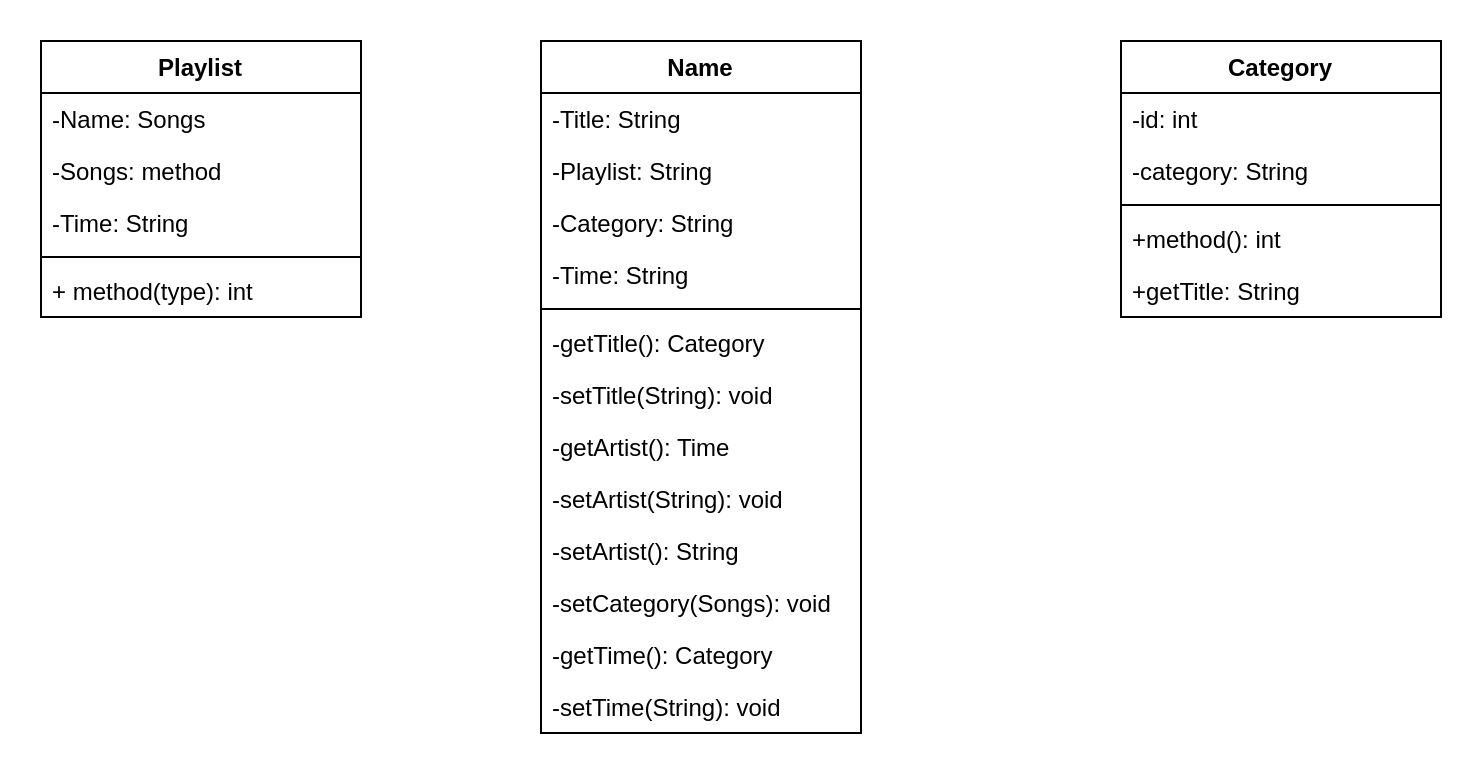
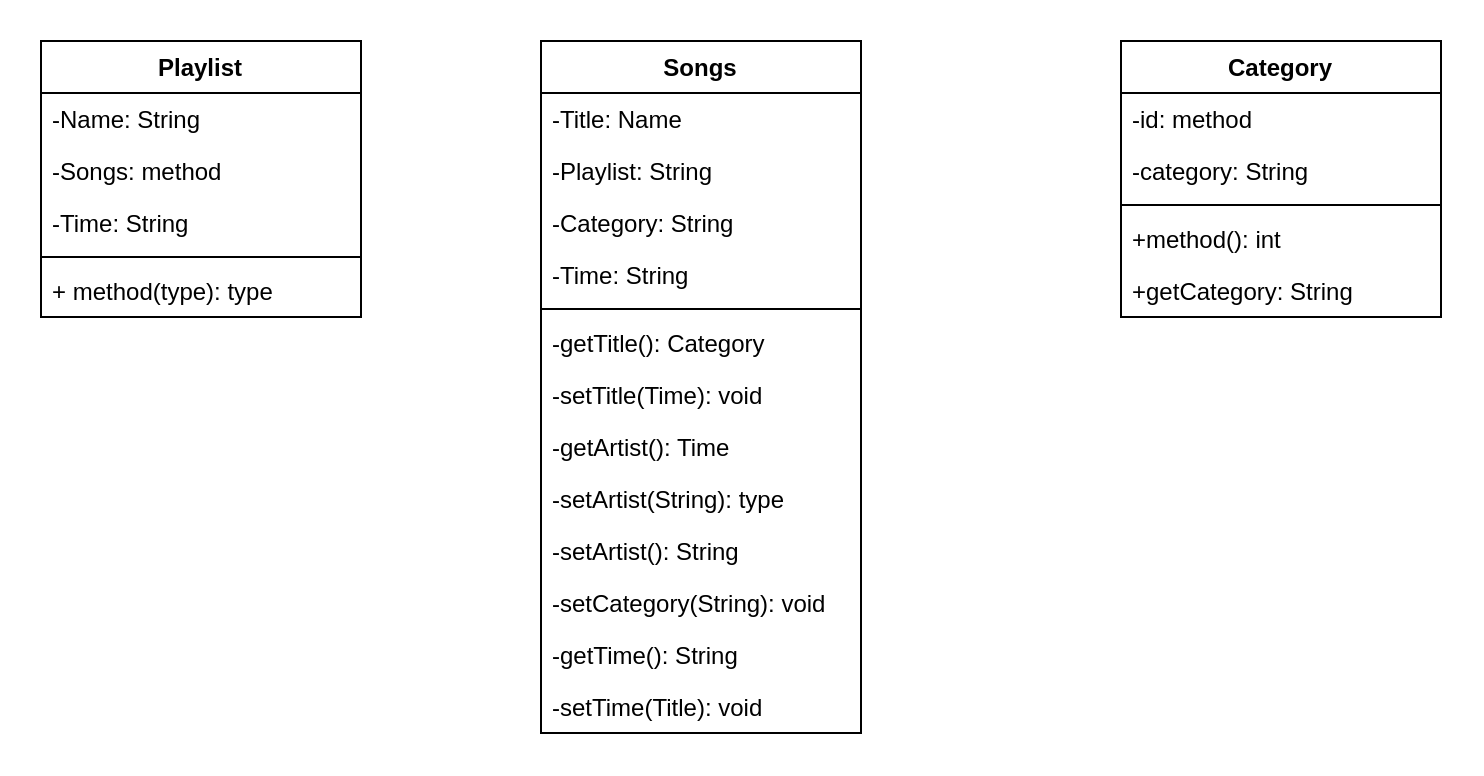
(700, 68) -> (700, 68)
(126, 120) -> (130, 120)
(630, 120) -> (620, 120)
(1173, 120) -> (1197, 120)
(167, 292) -> (177, 292)
(1231, 292) -> (1257, 292)
(688, 396) -> (674, 396)
(698, 500) -> (701, 500)
(711, 604) -> (714, 604)
(677, 656) -> (660, 656)
(684, 708) -> (674, 708)
